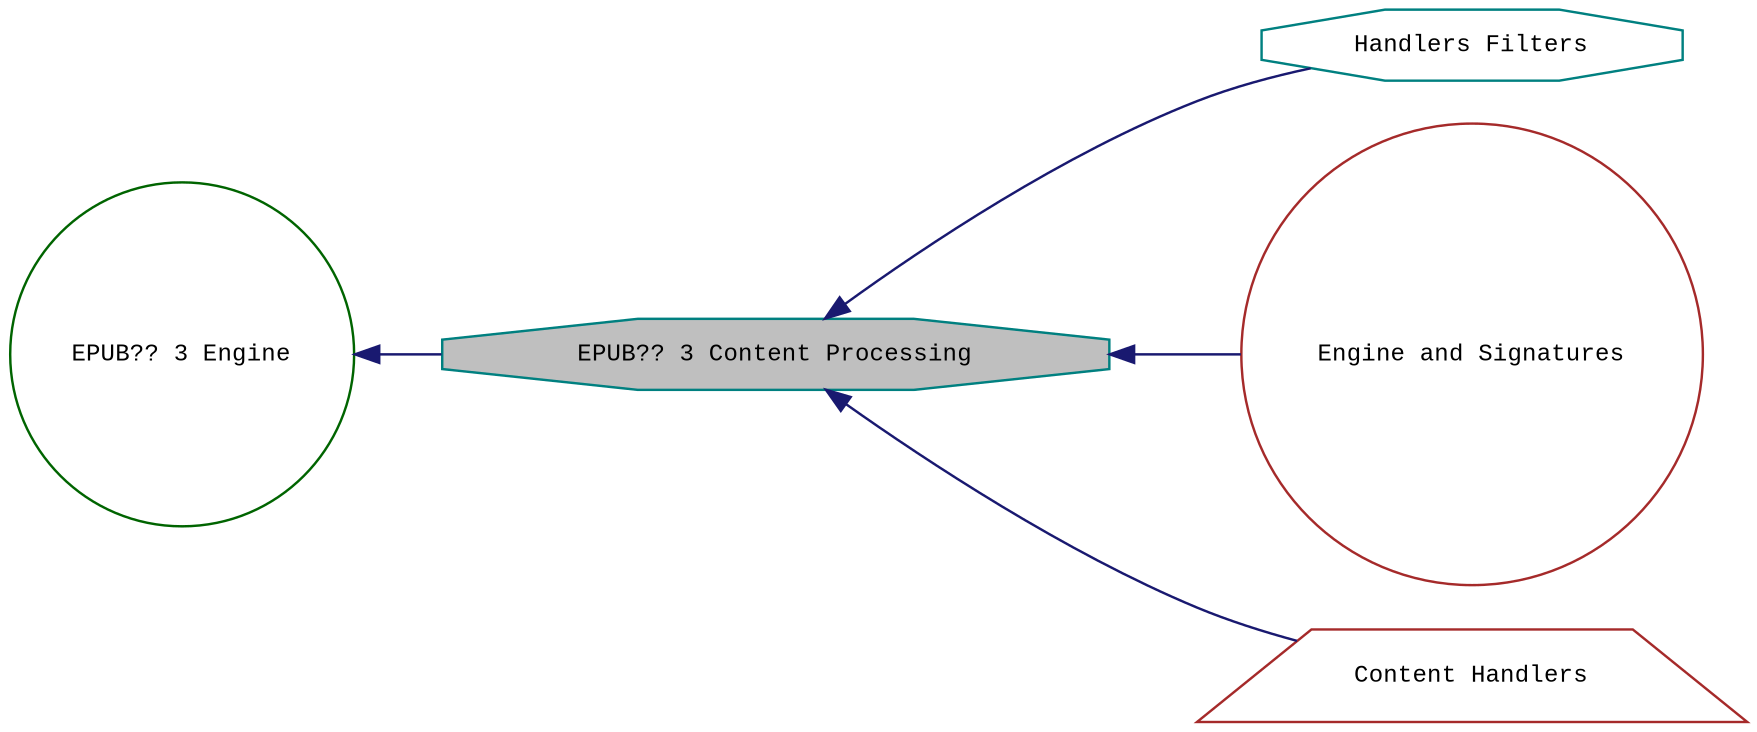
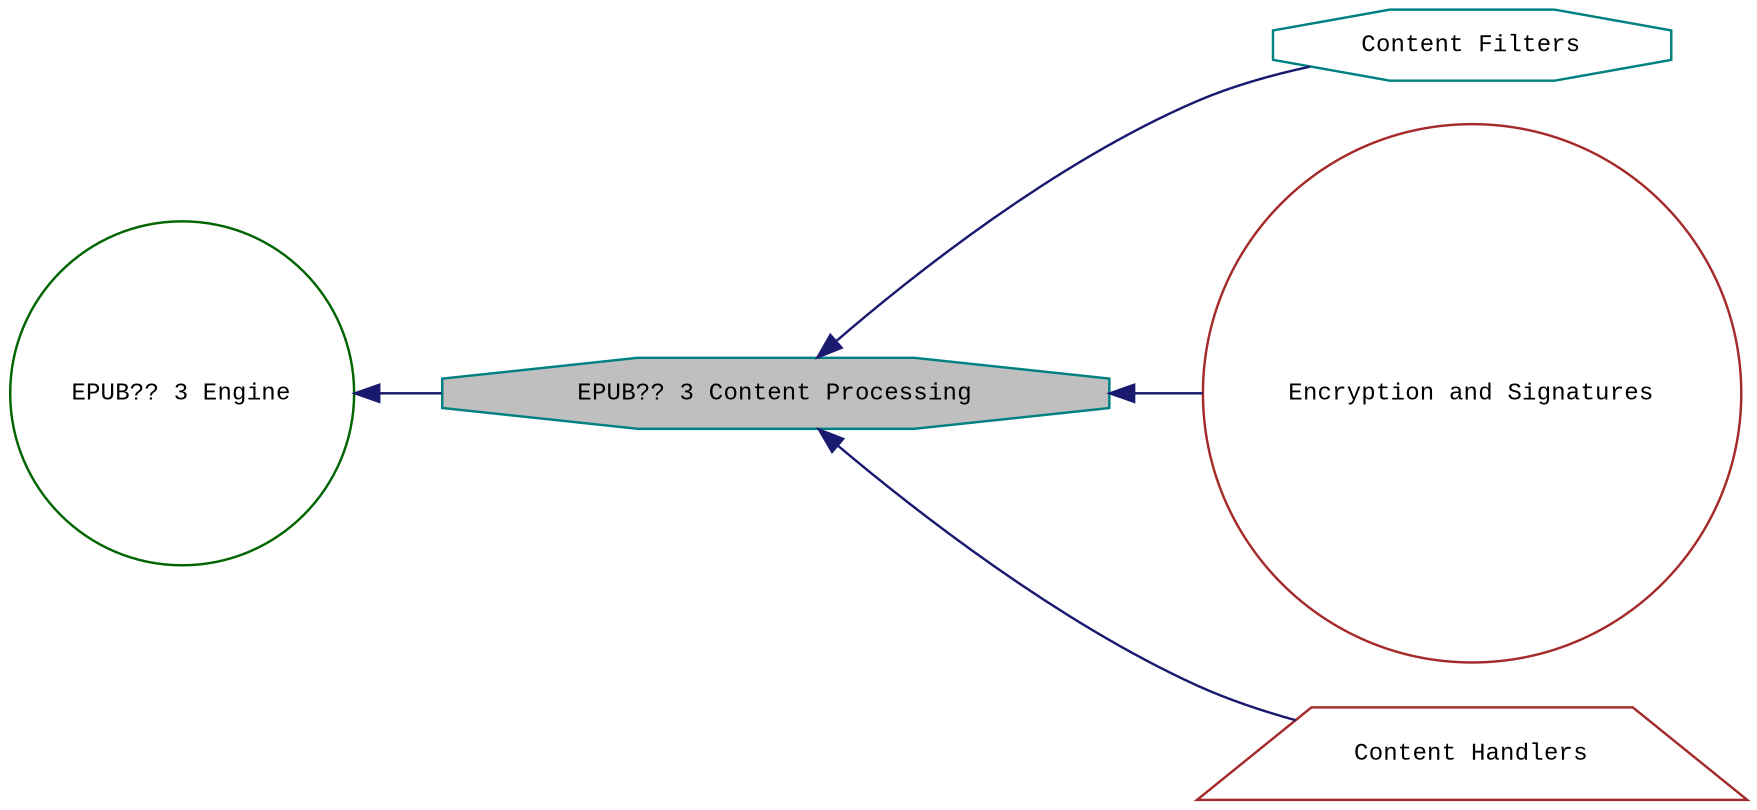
(1472, 45) -> (1472, 45)
(1472, 354) -> (1472, 393)
